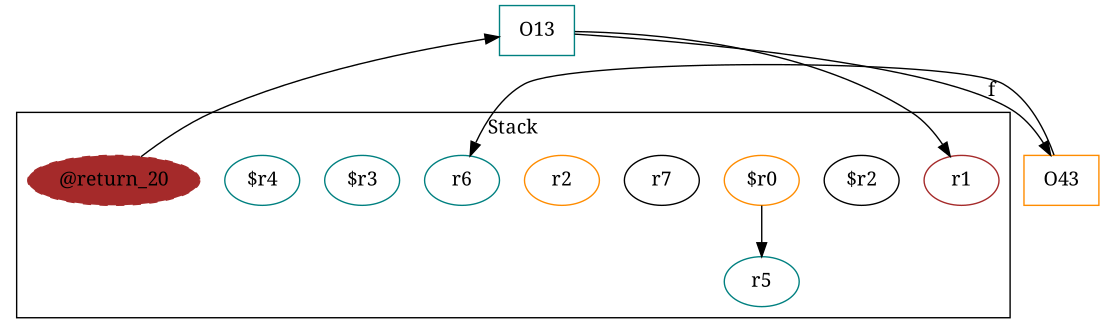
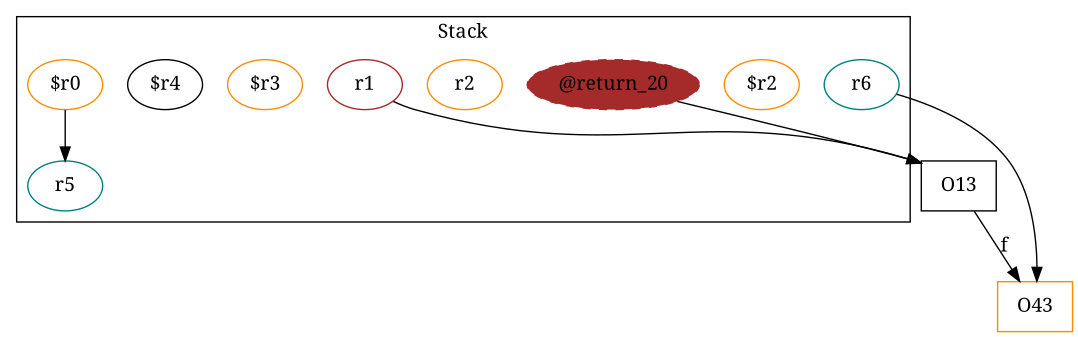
(537, 31) -> (959, 186)
(770, 65) -> (1002, 153)
(837, 76) -> (650, 134)
(262, 180) -> (165, 85)
(362, 180) -> (265, 85)
(662, 180) -> none
(862, 180) -> (762, 85)
